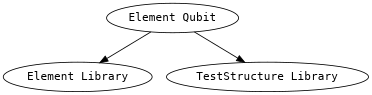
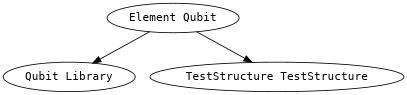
(78, 77) -> (69, 77)
(267, 77) -> (277, 77)
